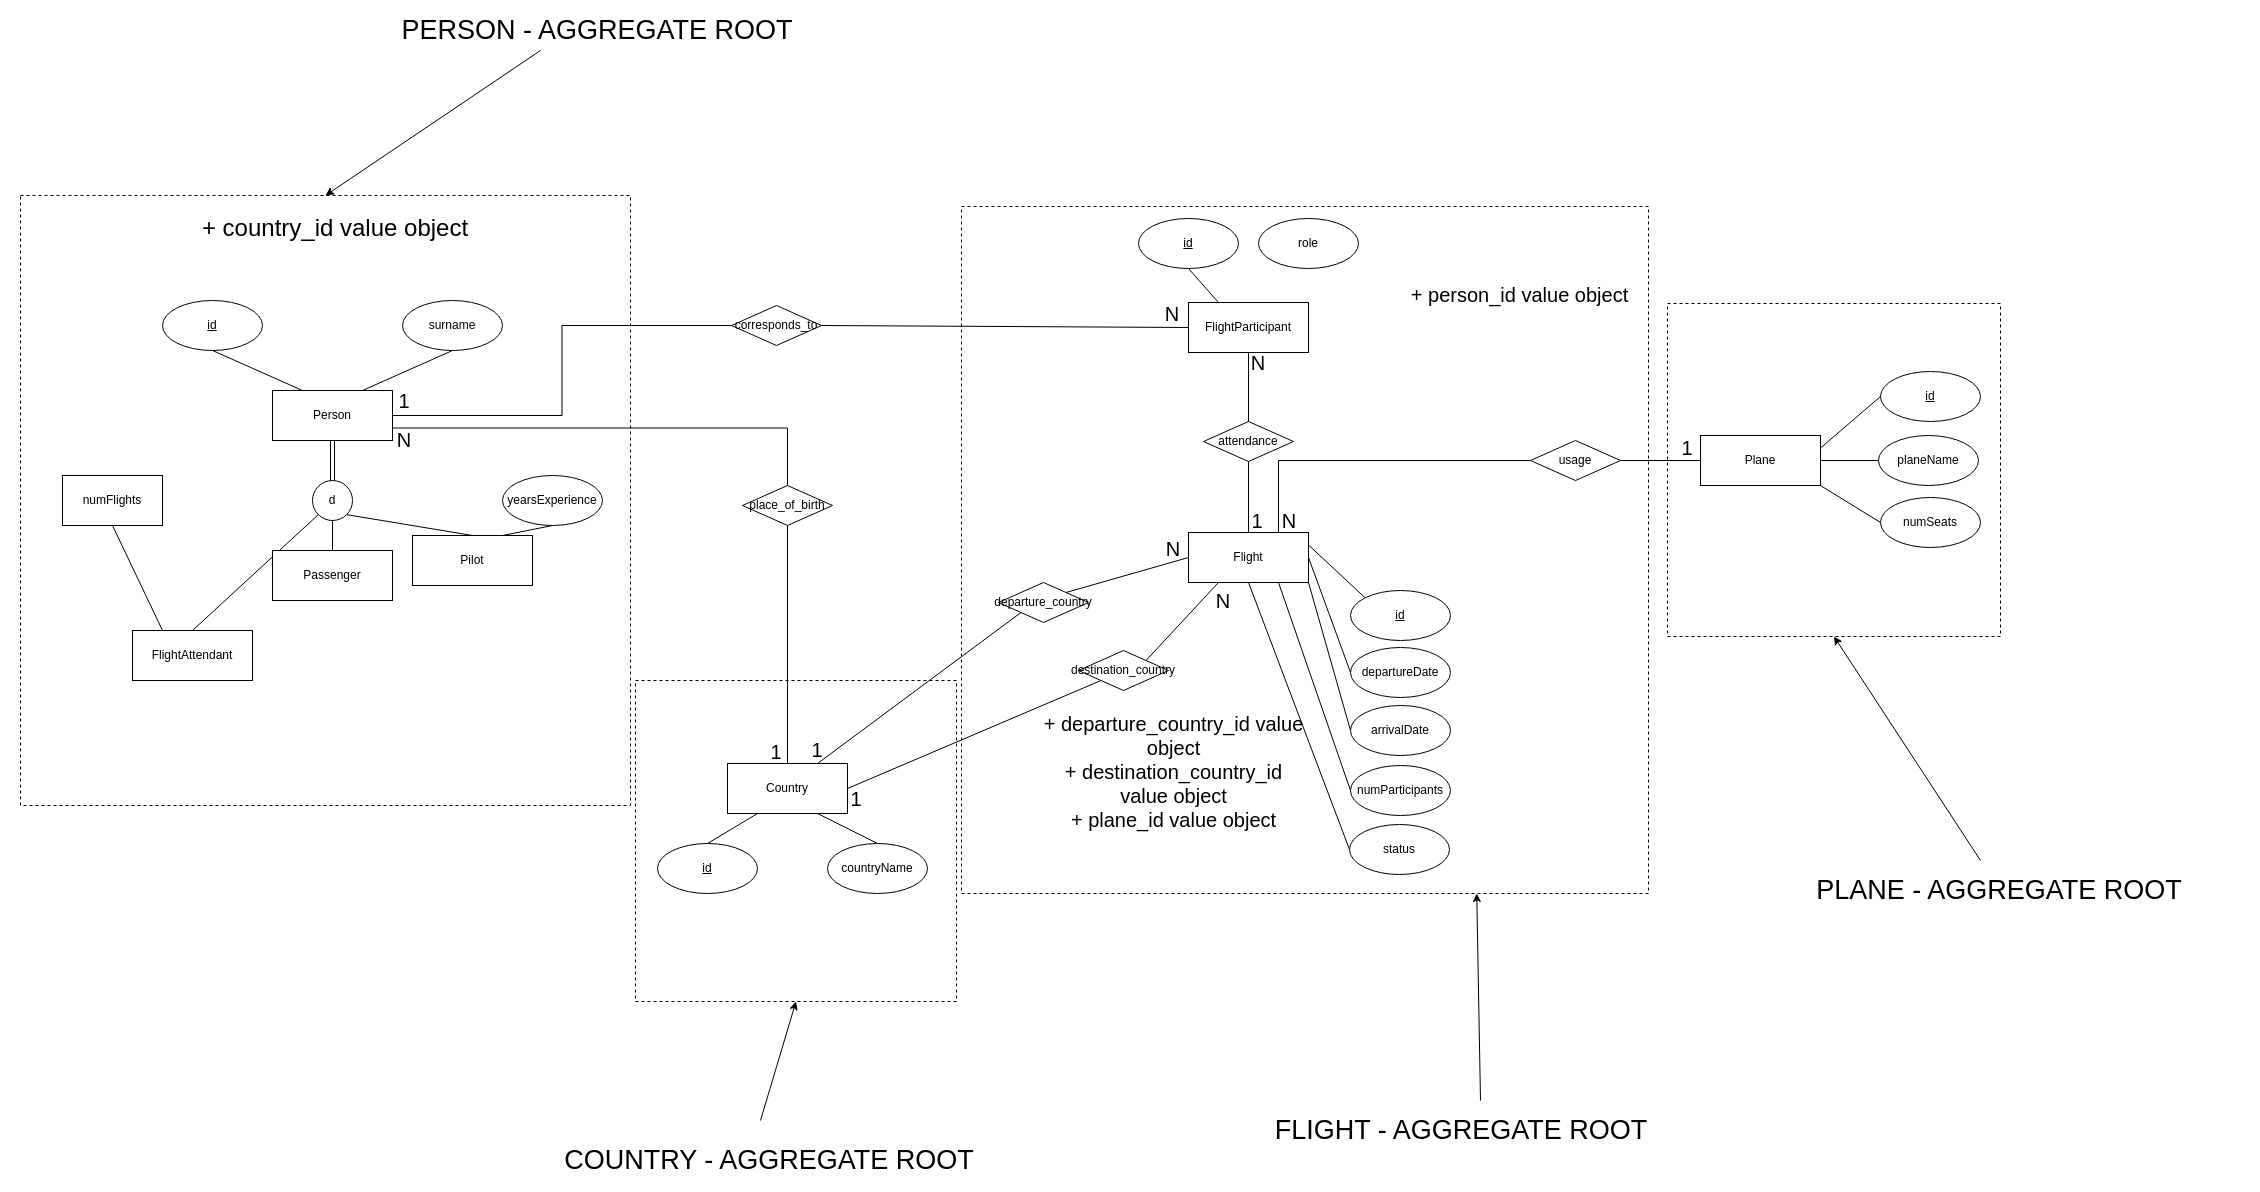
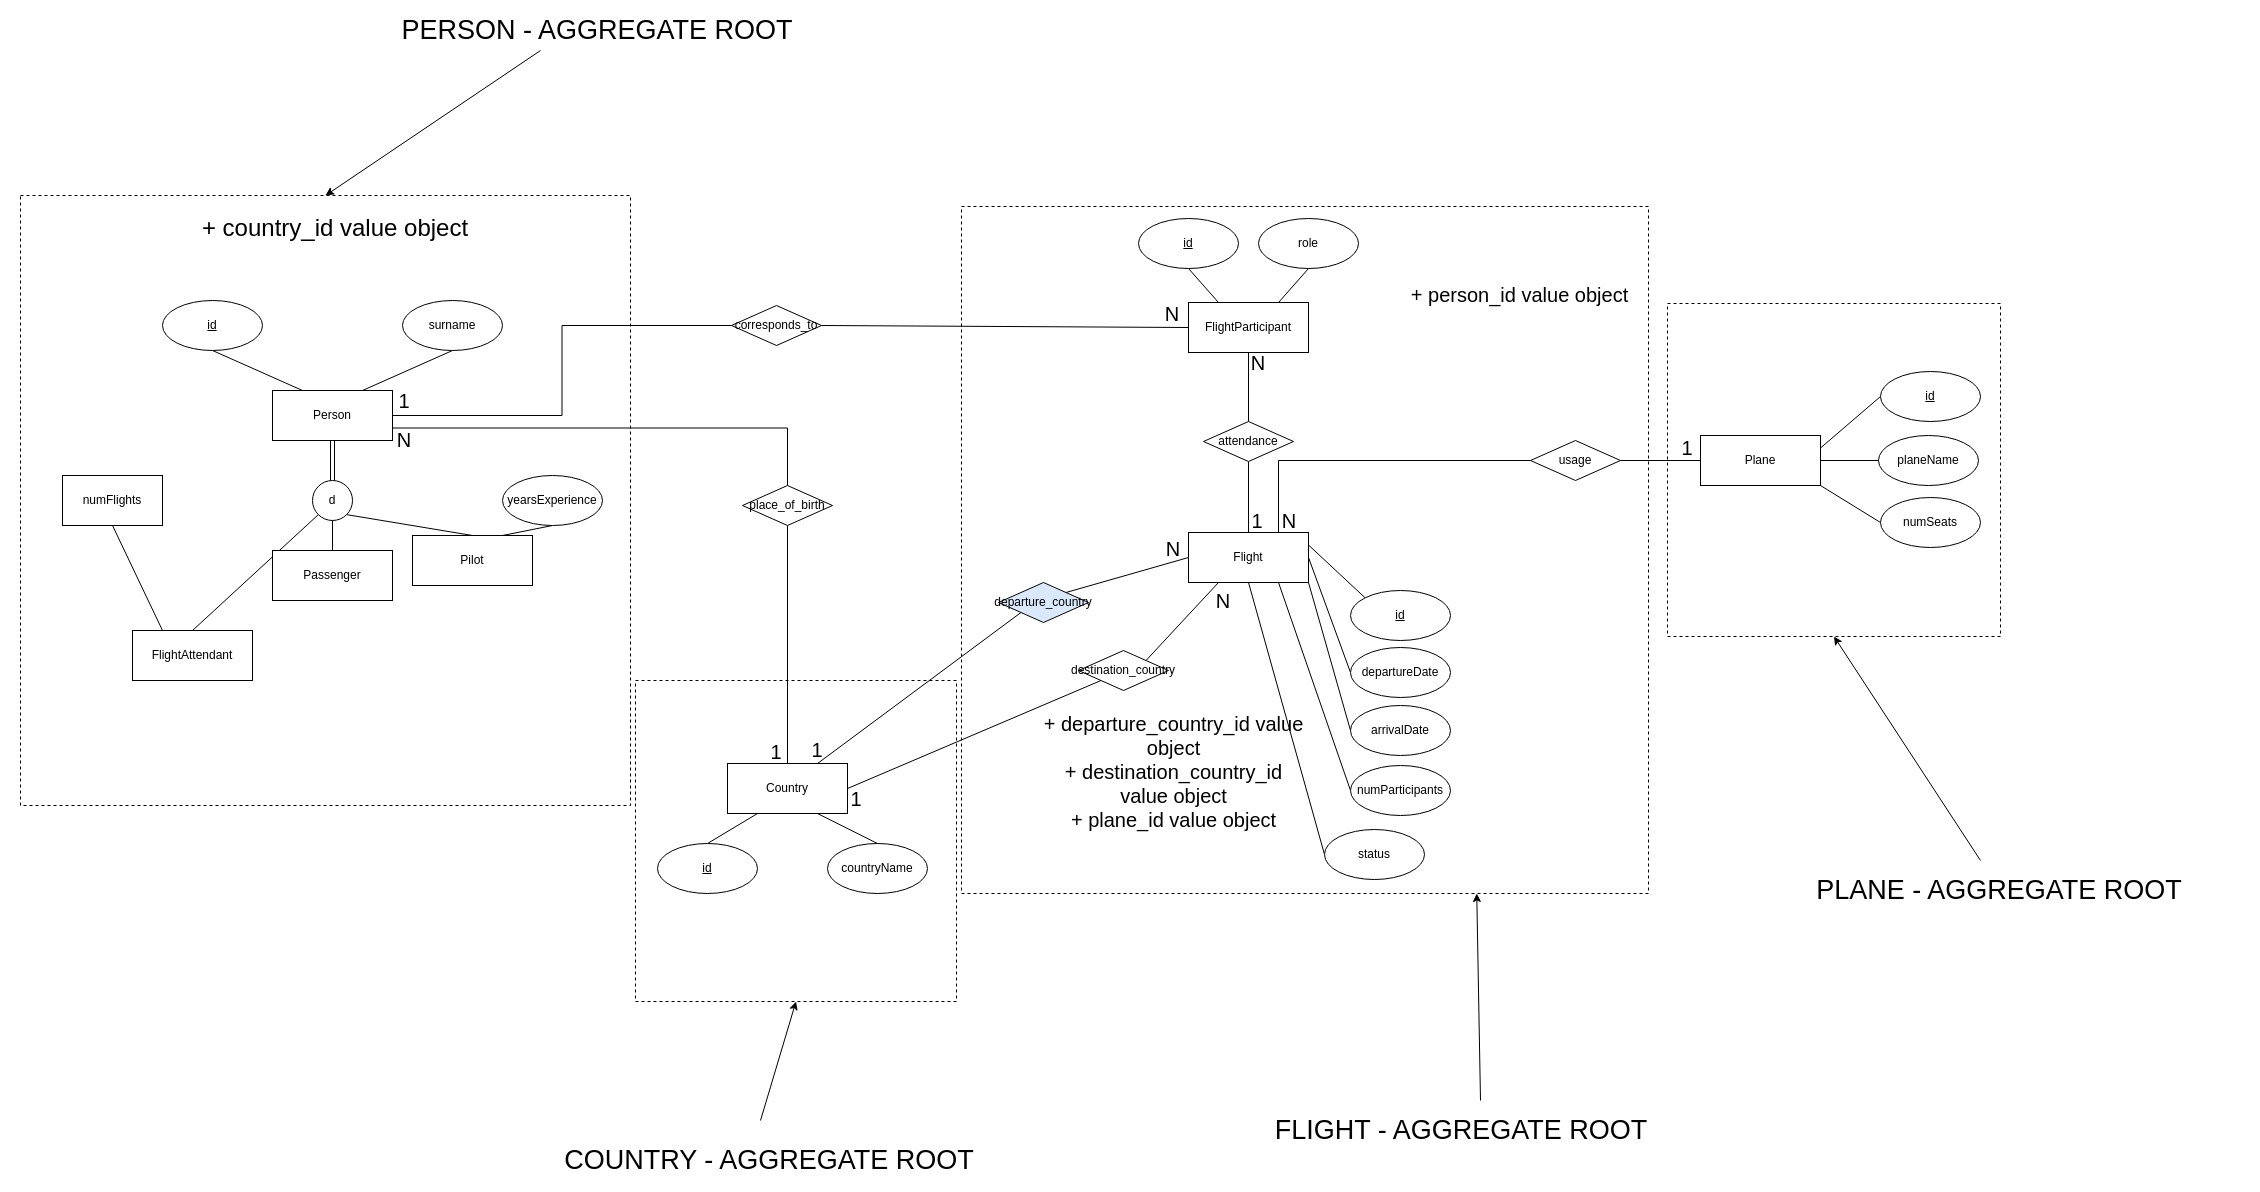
none -> (1293, 286)
(1044, 603) -> (1044, 603)
(1400, 850) -> (1375, 855)
